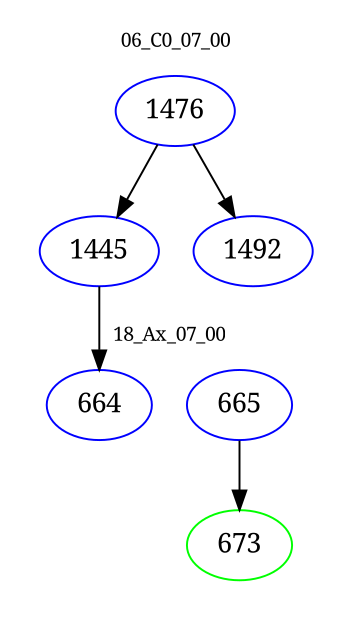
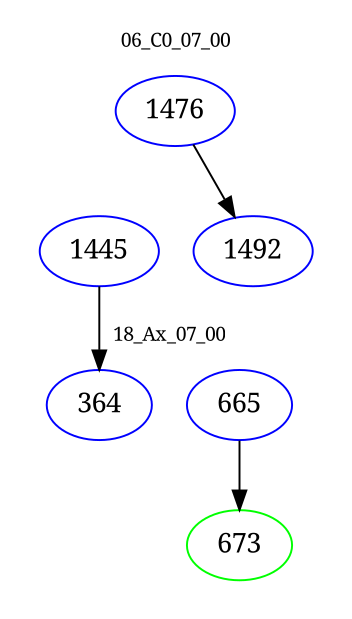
(142, 172) -> none
(99, 405) -> (99, 405)
